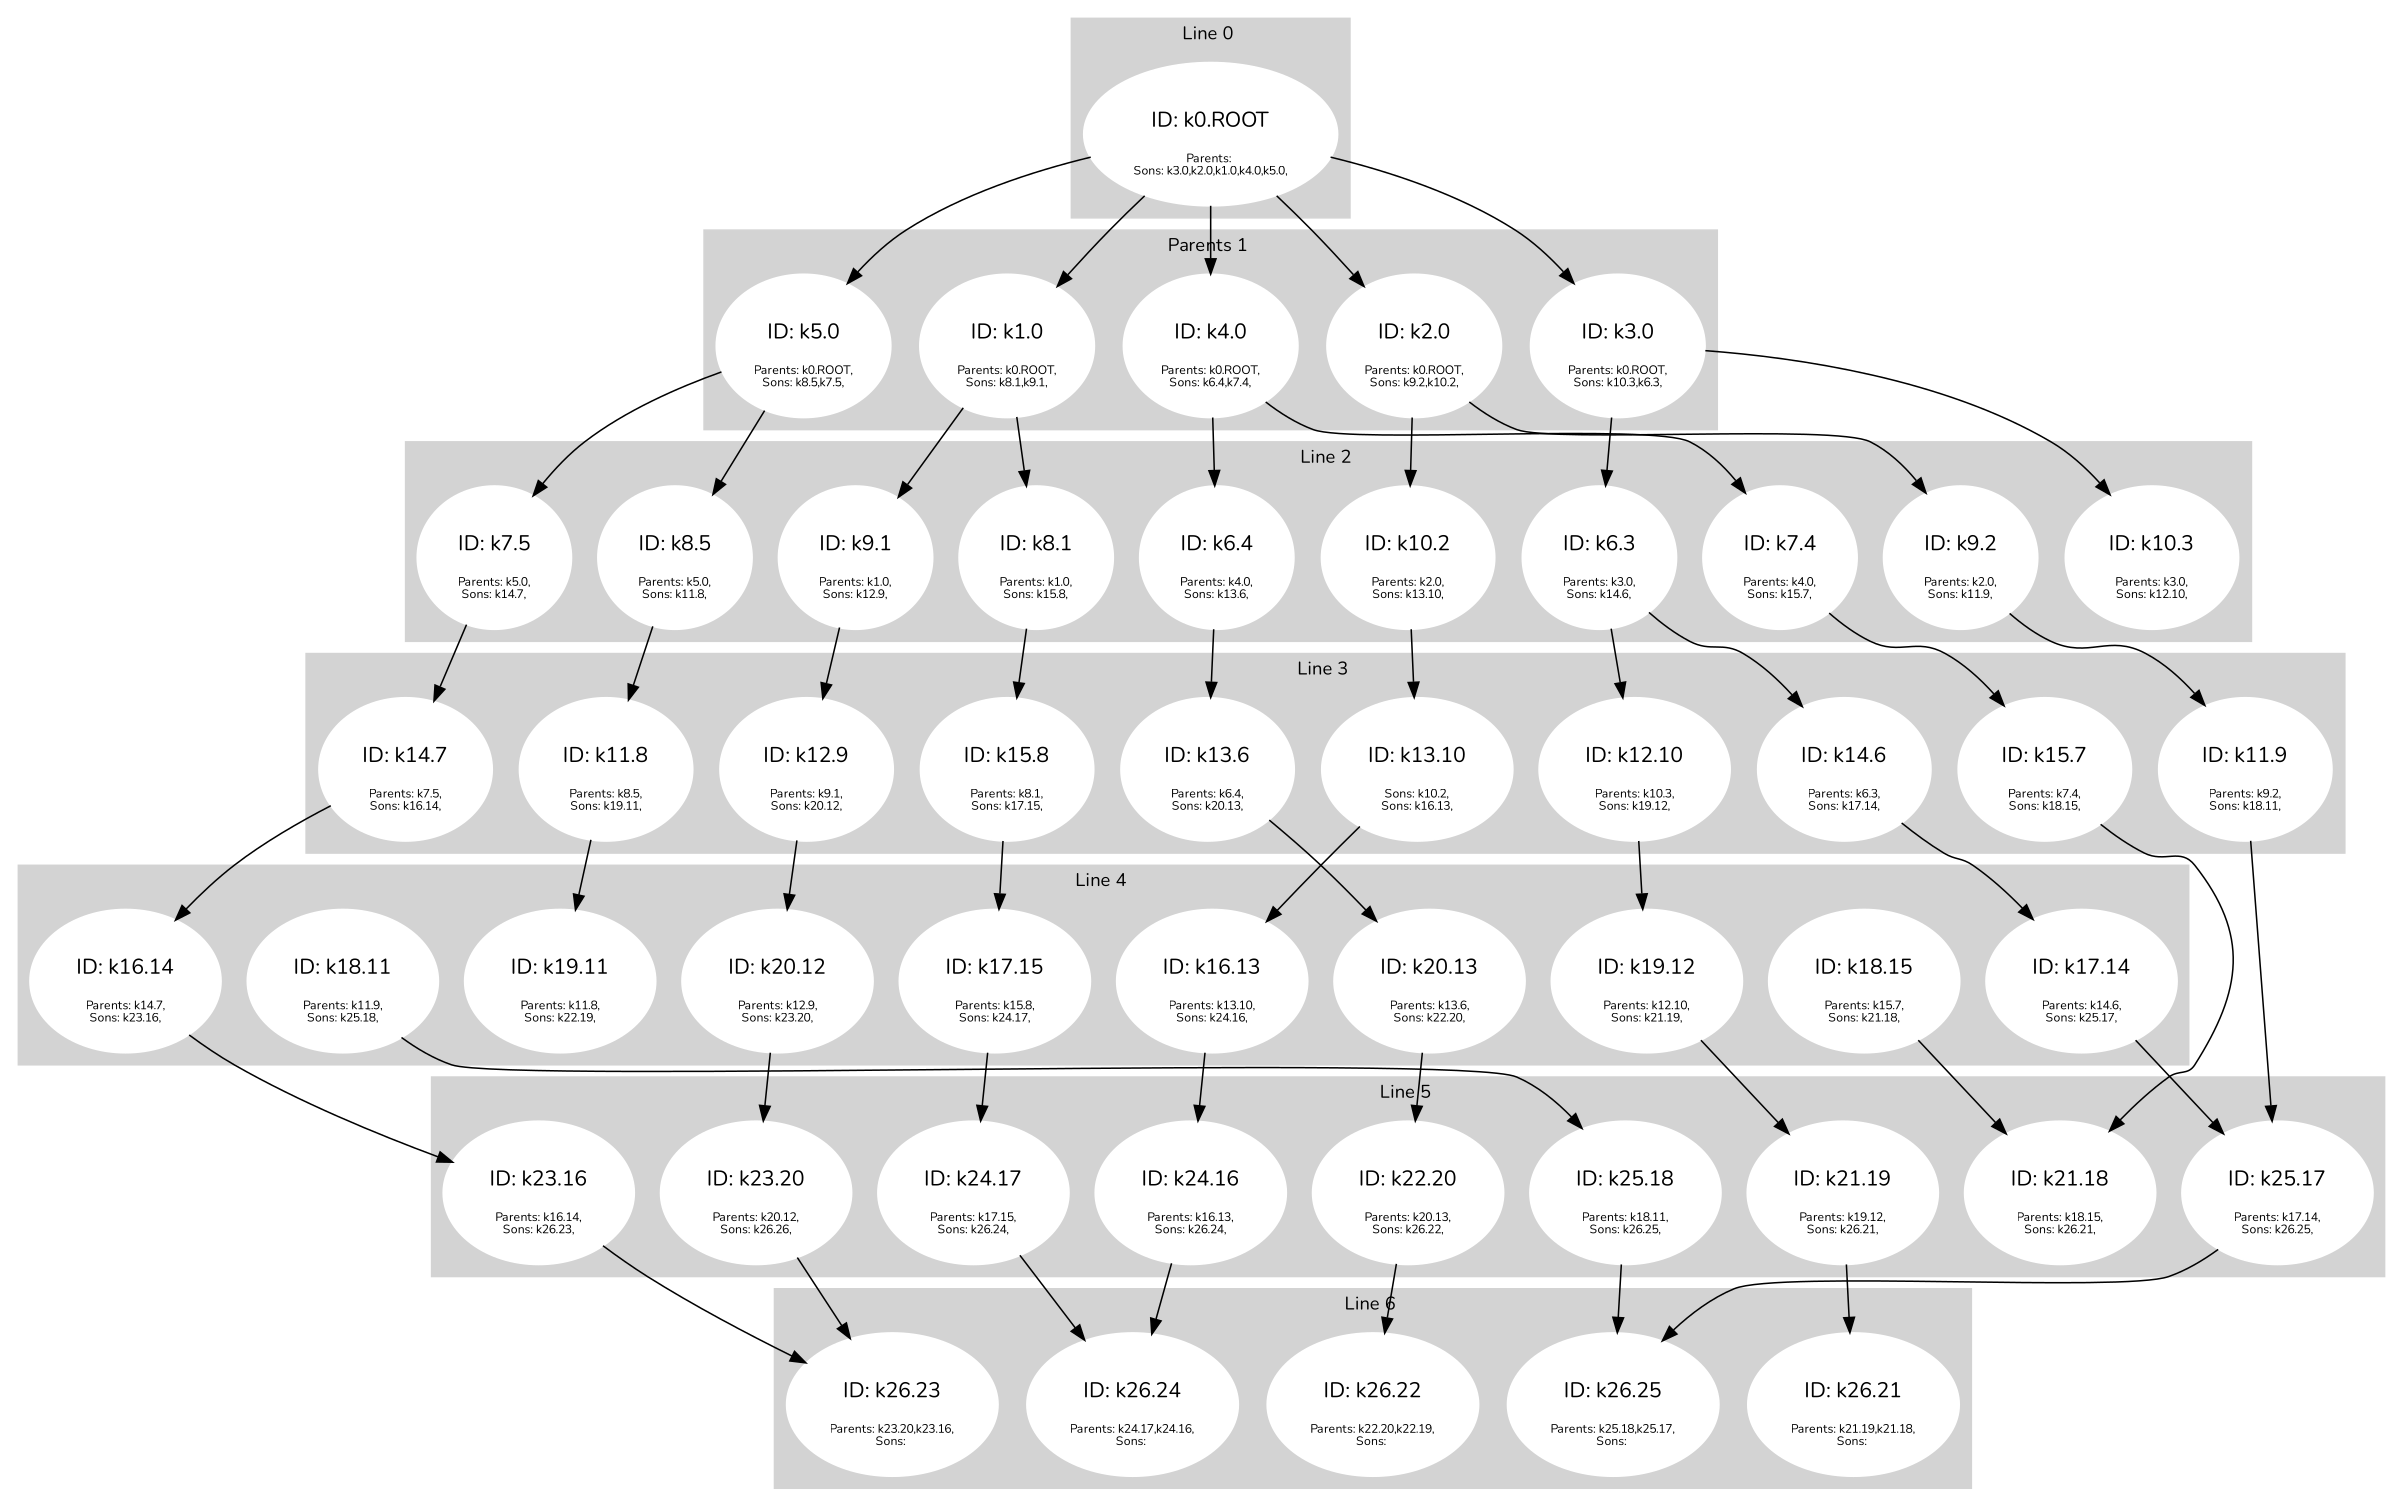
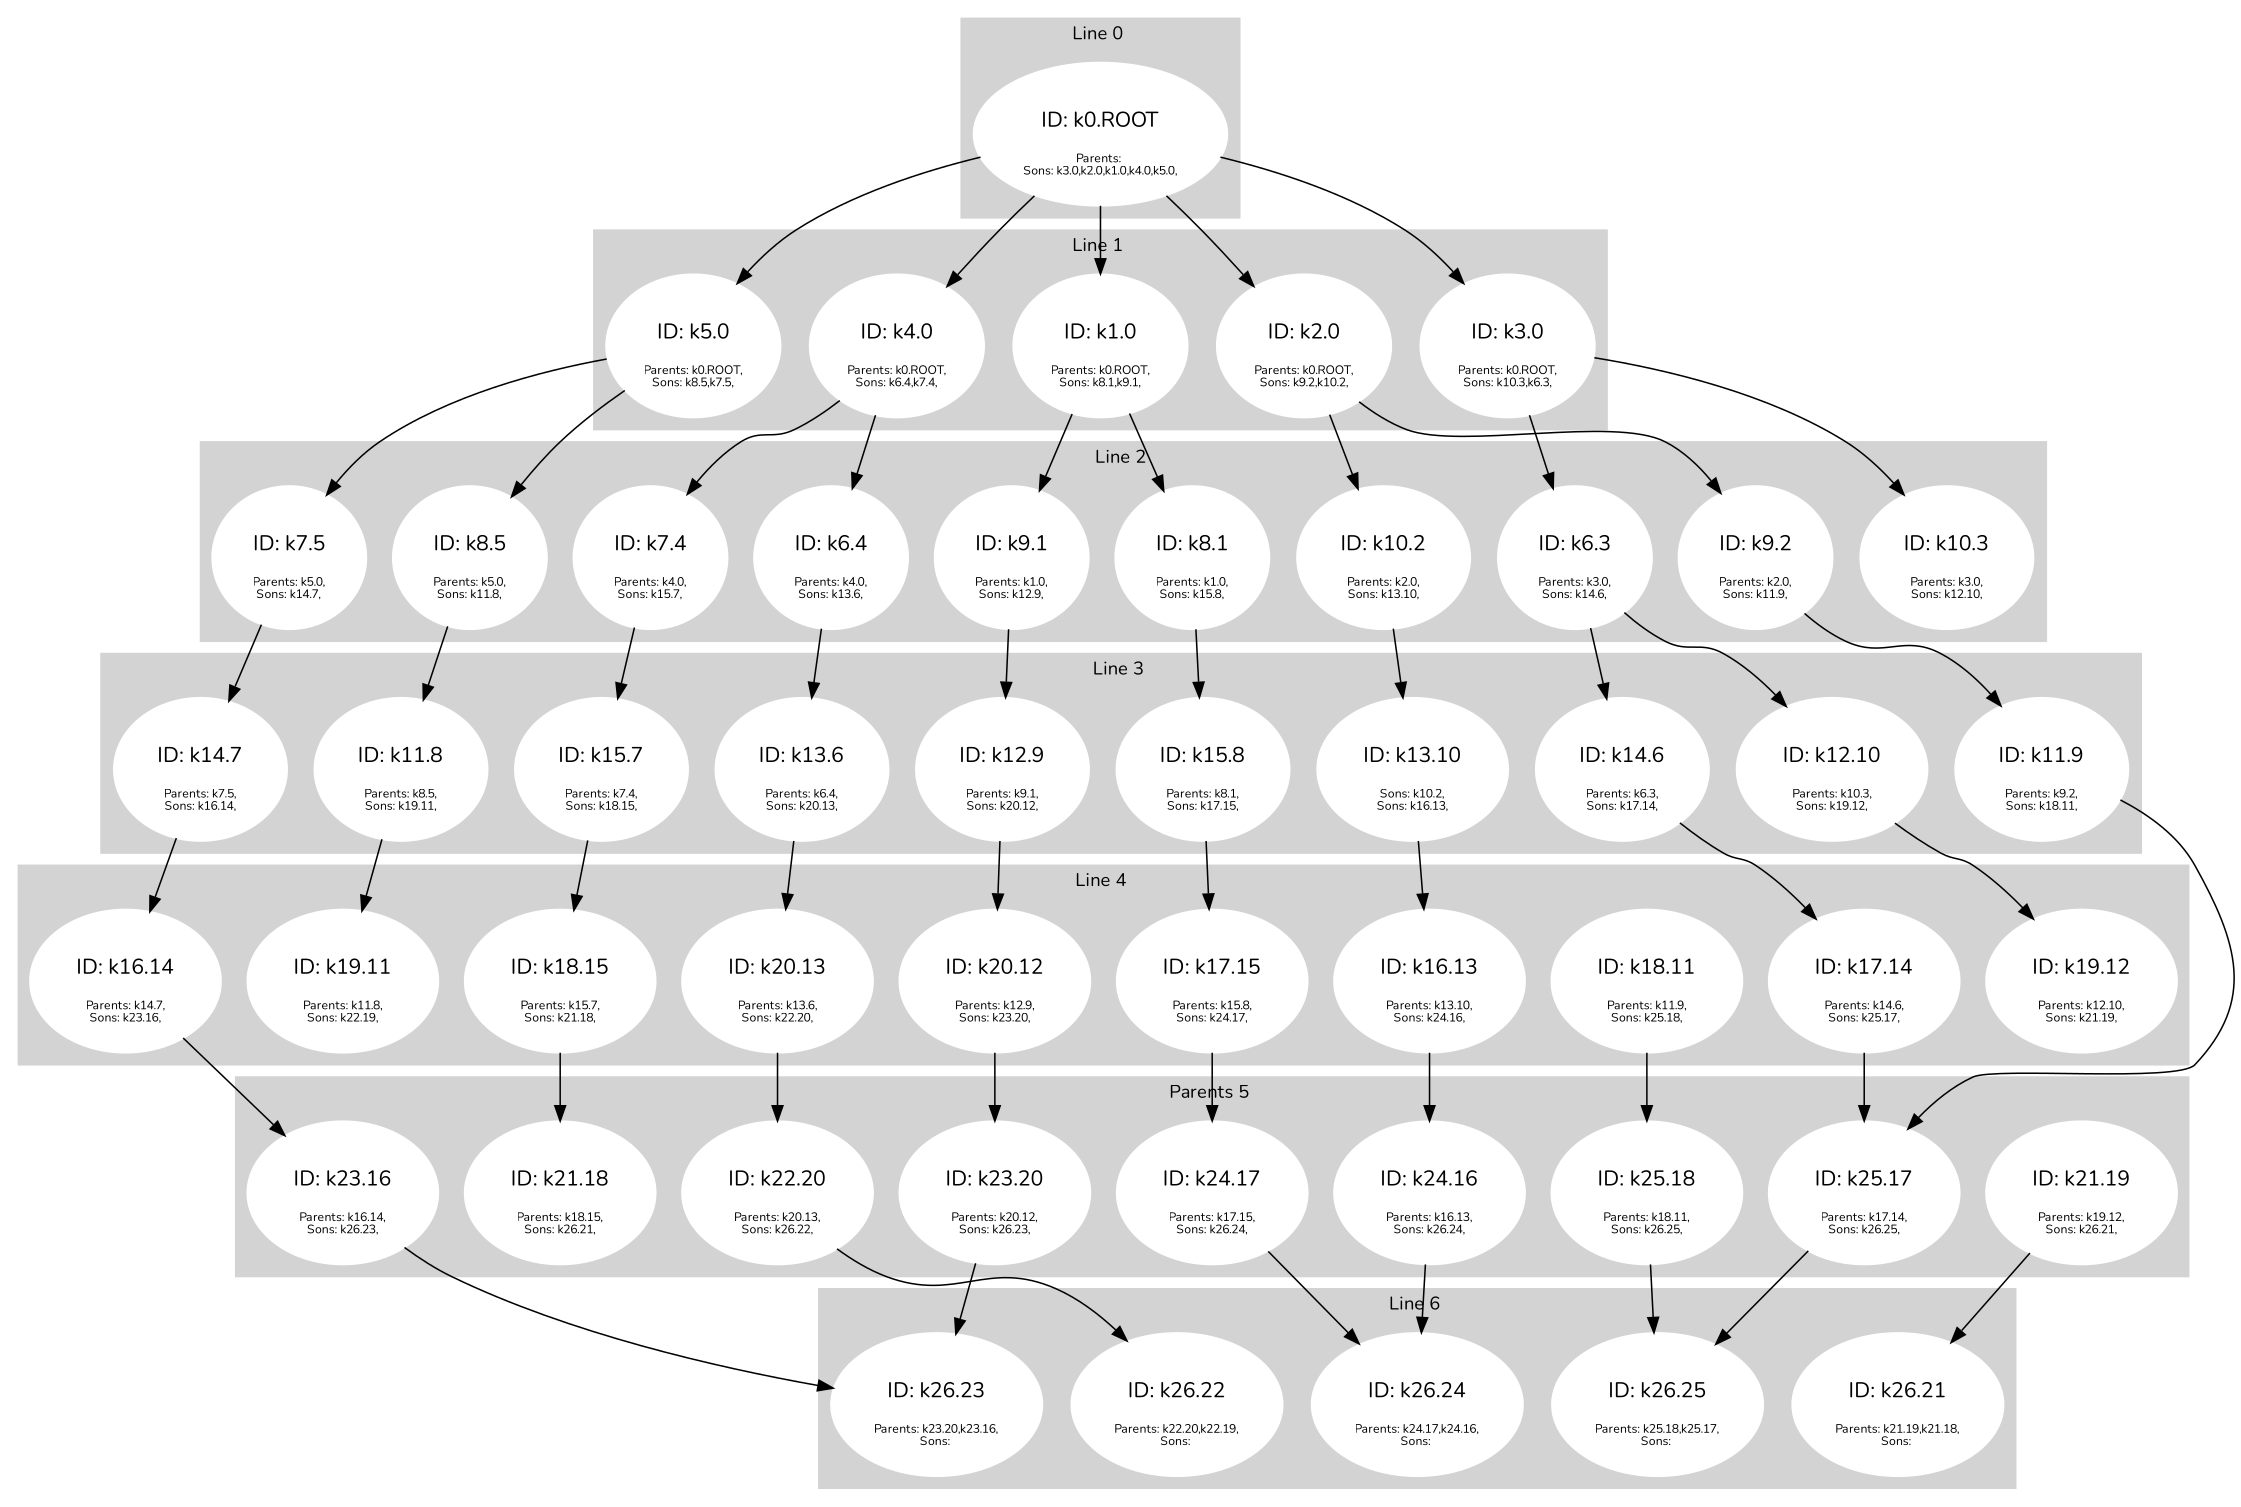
(1211, 246) -> (1100, 246)
(2233, 959) -> (581, 875)
(1745, 1088) -> none
(1408, 1093) -> (1212, 1093)
(756, 1230) -> (995, 1230)
